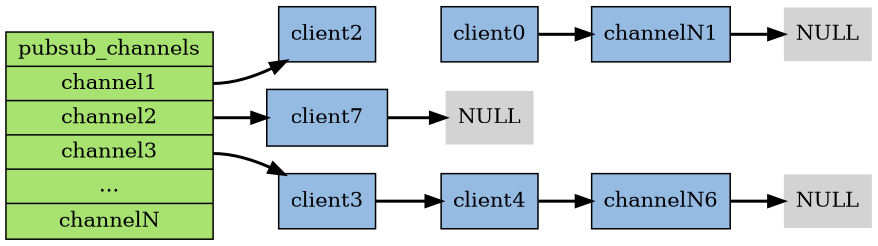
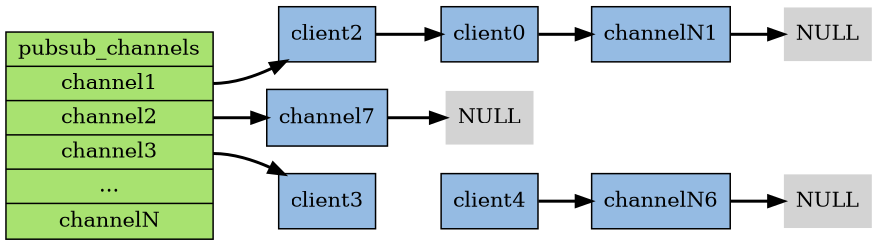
none -> (401, 34)
(327, 118) -> (327, 118)
(401, 201) -> none
